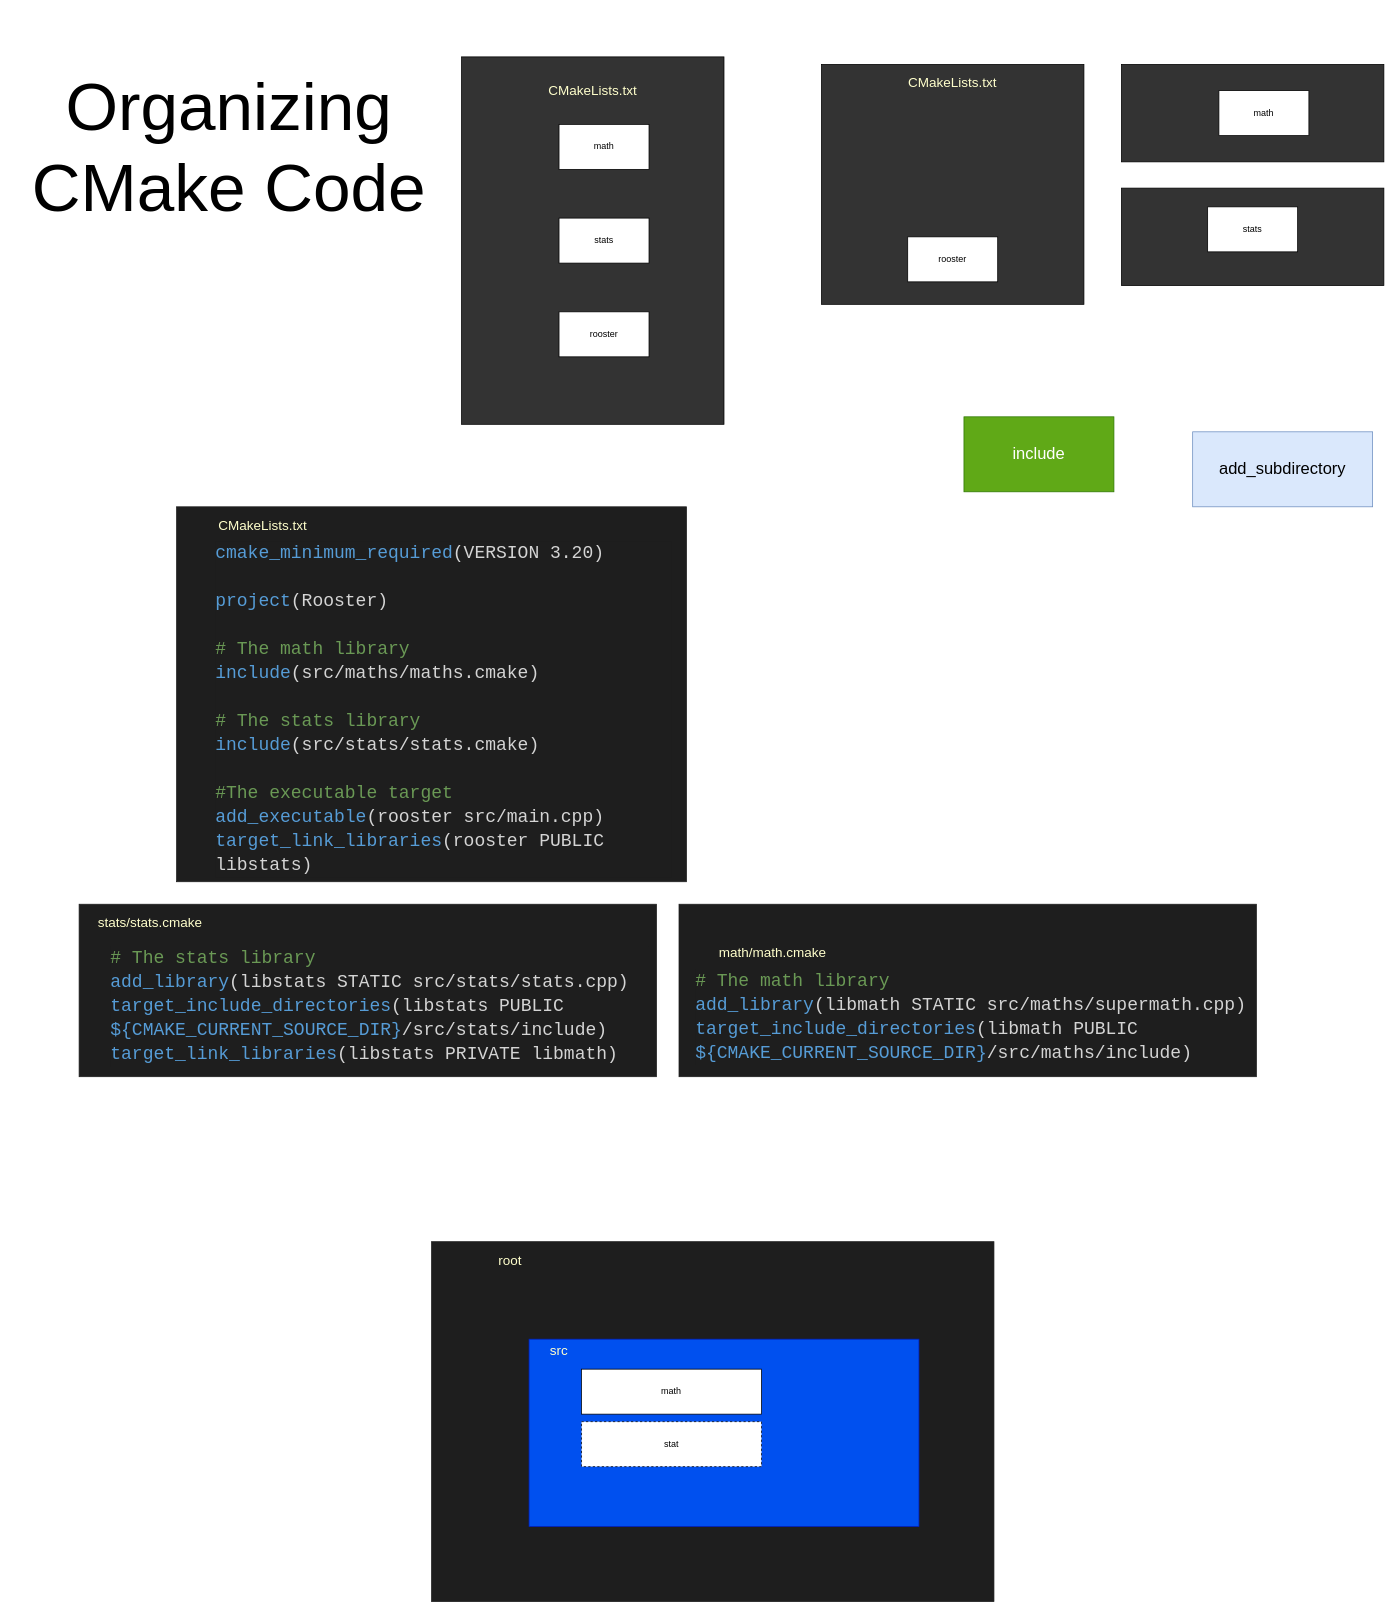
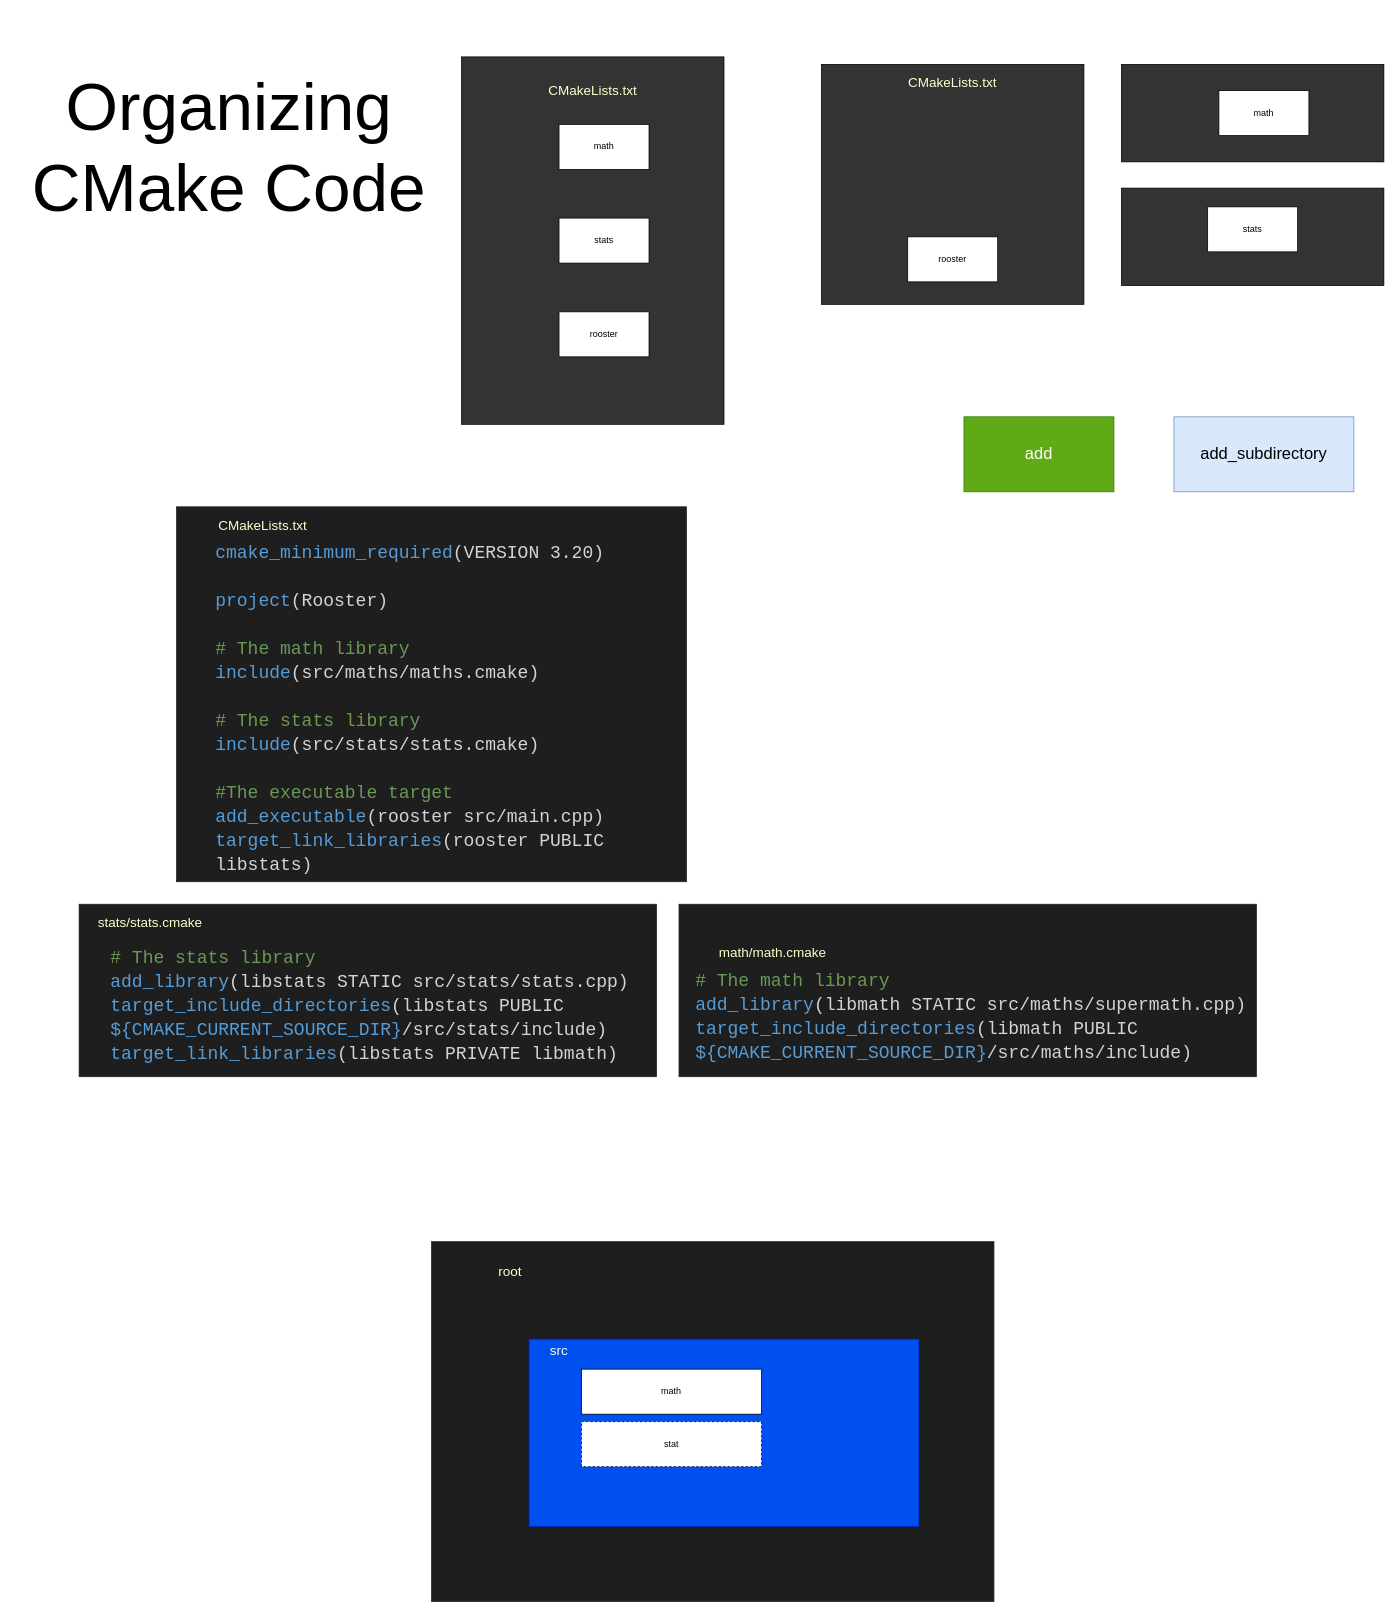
(1039, 454) -> (1039, 454)
(1283, 469) -> (1264, 454)
(510, 1260) -> (510, 1272)
